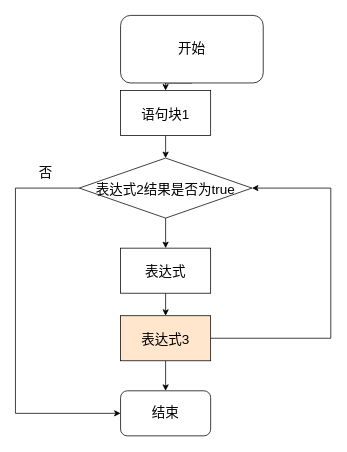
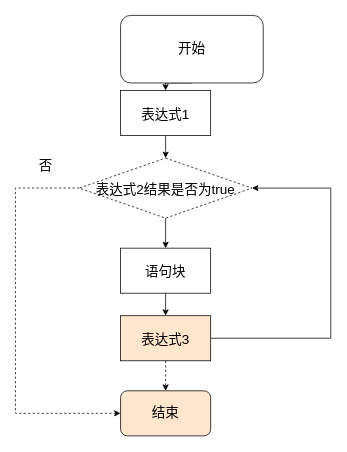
(165, 113) -> (165, 113)
(45, 173) -> (45, 165)
(165, 188) -> (165, 188)
(165, 270) -> (165, 270)
(15, 318) -> (15, 318)
(165, 372) -> (165, 372)
(165, 413) -> (165, 413)
